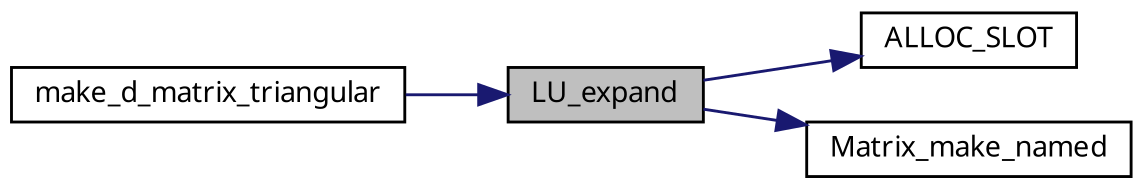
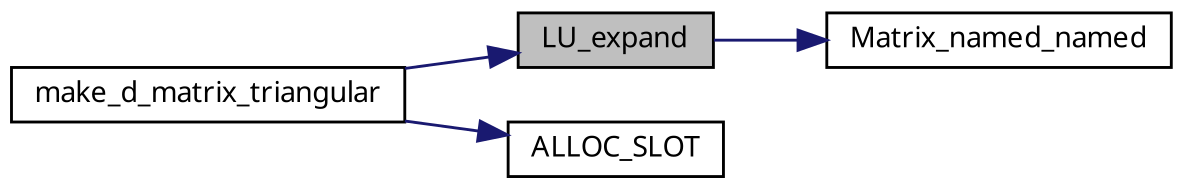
(768, 70) -> (442, 126)
(969, 149) -> (999, 40)
